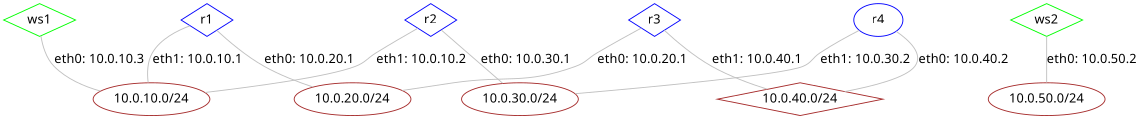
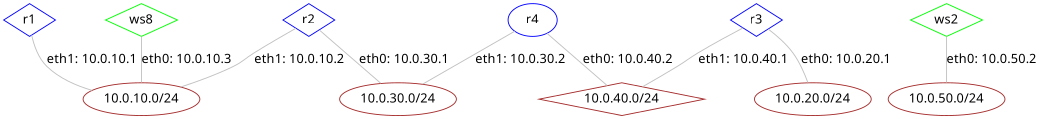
(40, 20) -> (141, 20)
(261, 65) -> none
